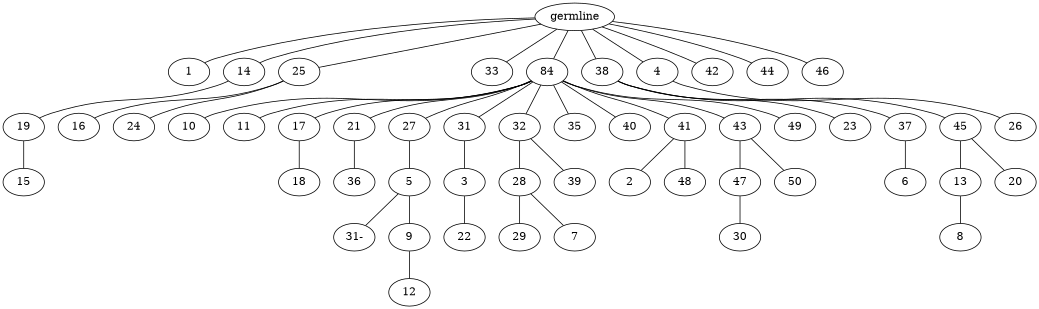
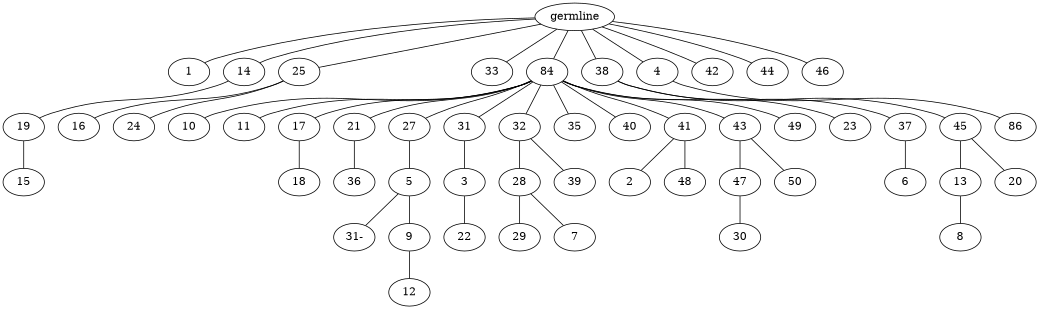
(726, 99) -> (699, 99)
(1016, 127) -> (1016, 127)
